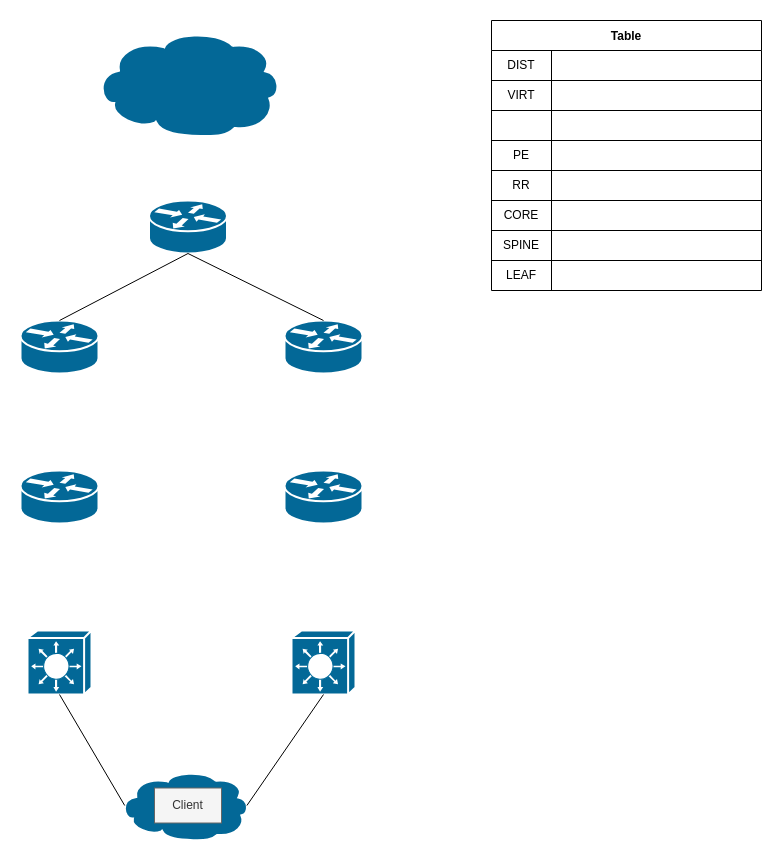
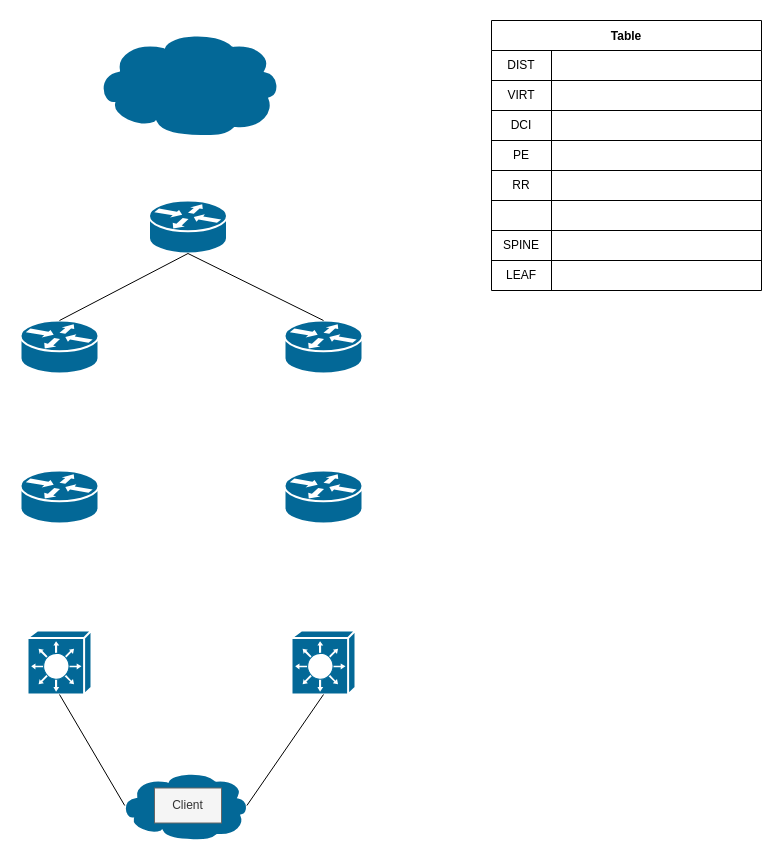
none -> (522, 126)
(522, 216) -> none
